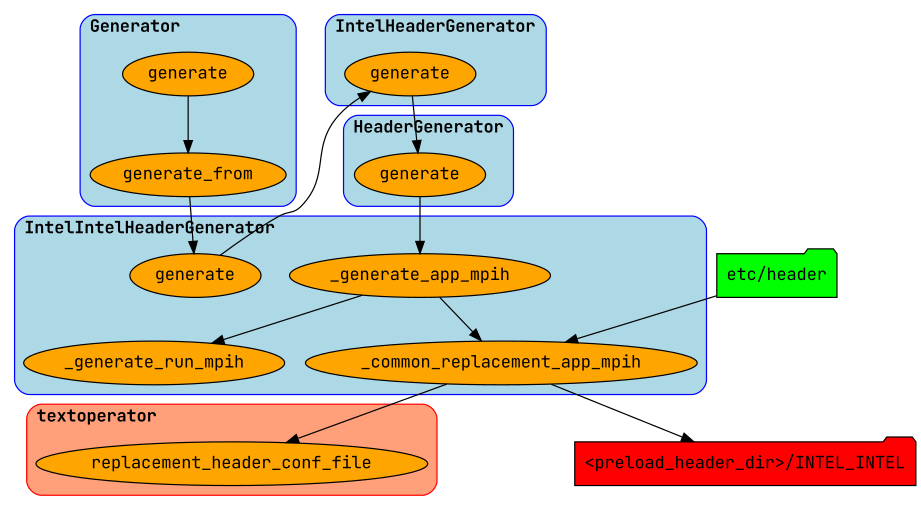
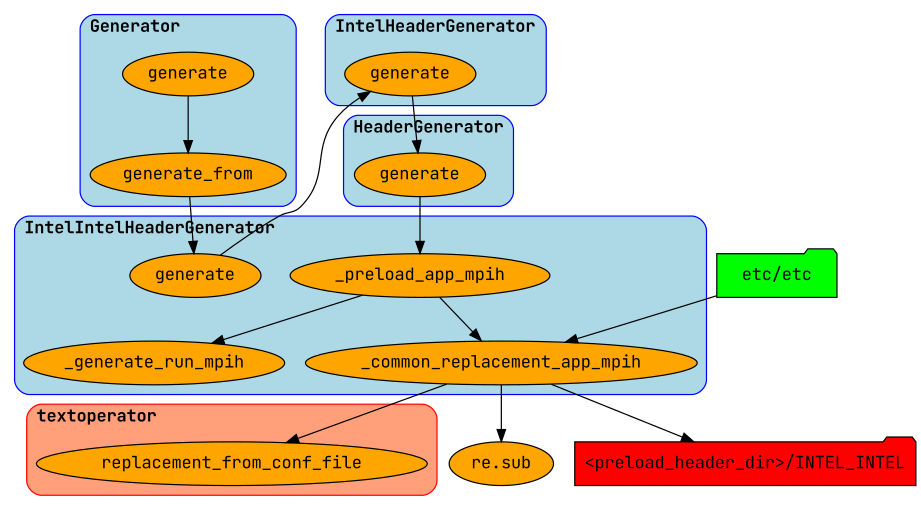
(420, 276) -> (420, 276)
(777, 276) -> (777, 276)
(232, 464) -> (232, 464)
none -> (501, 464)
